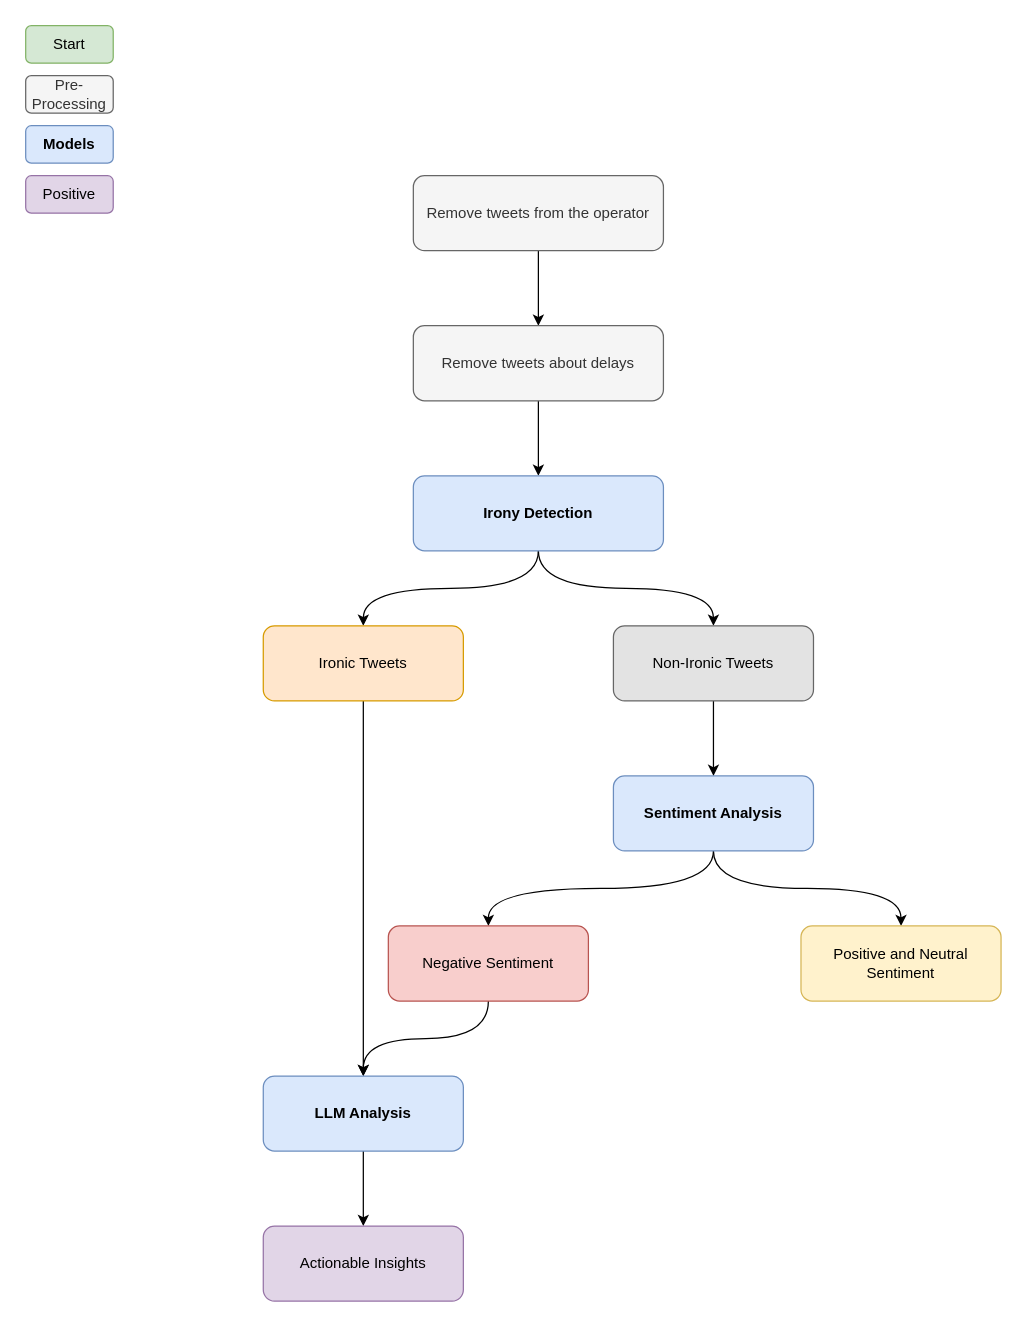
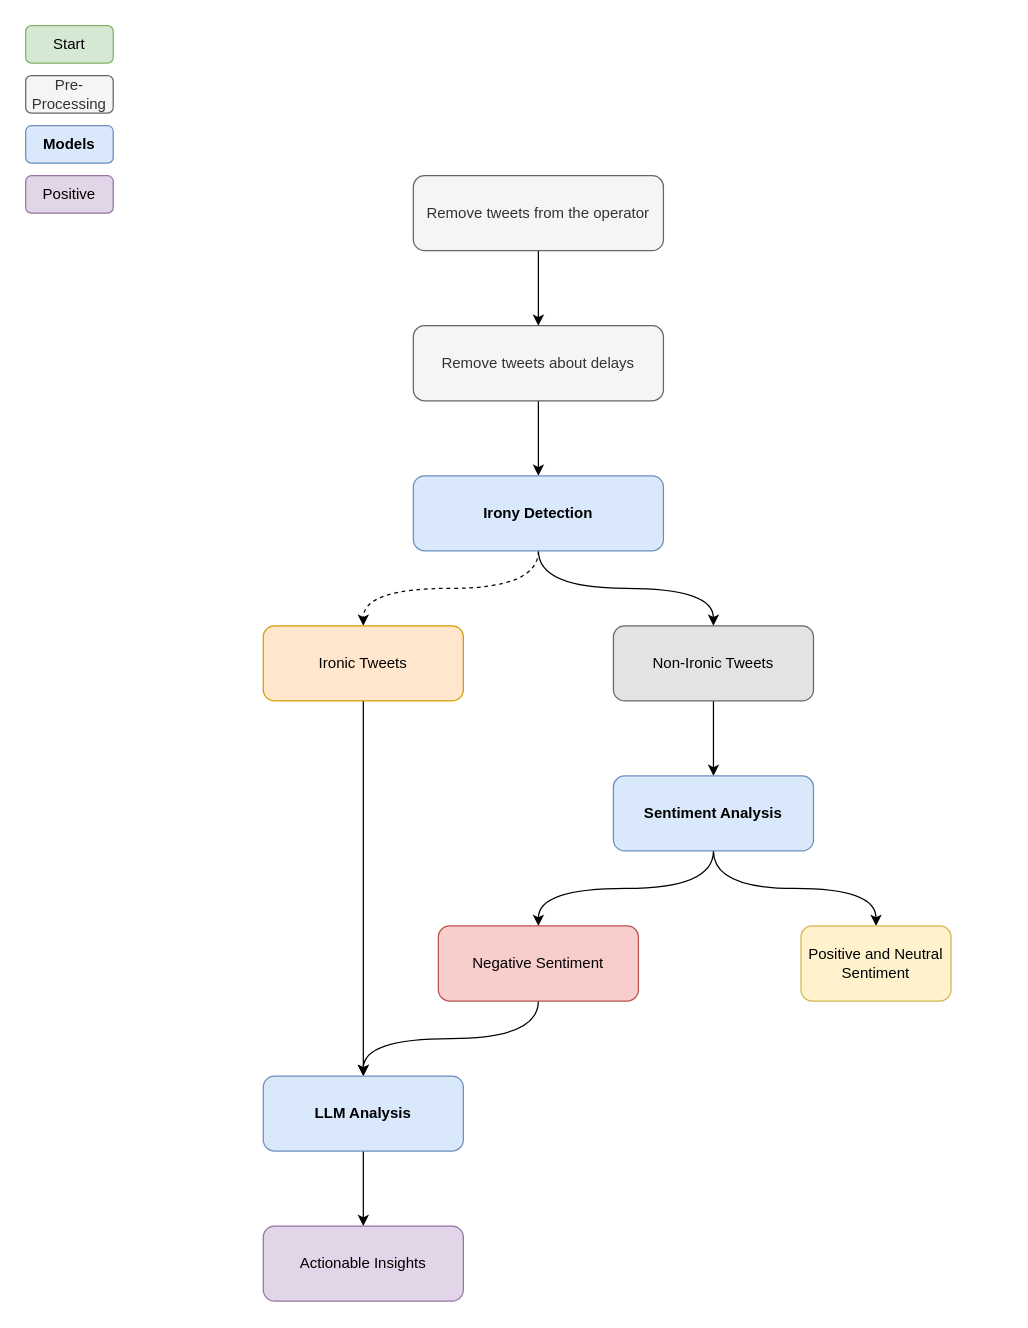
(451, 588) -> (451, 588)
(488, 963) -> (538, 963)
(901, 963) -> (876, 963)
